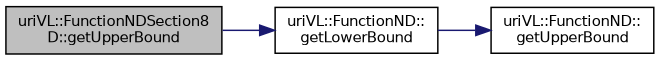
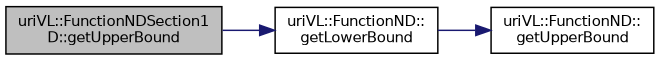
(114, 30) -> (114, 30)
